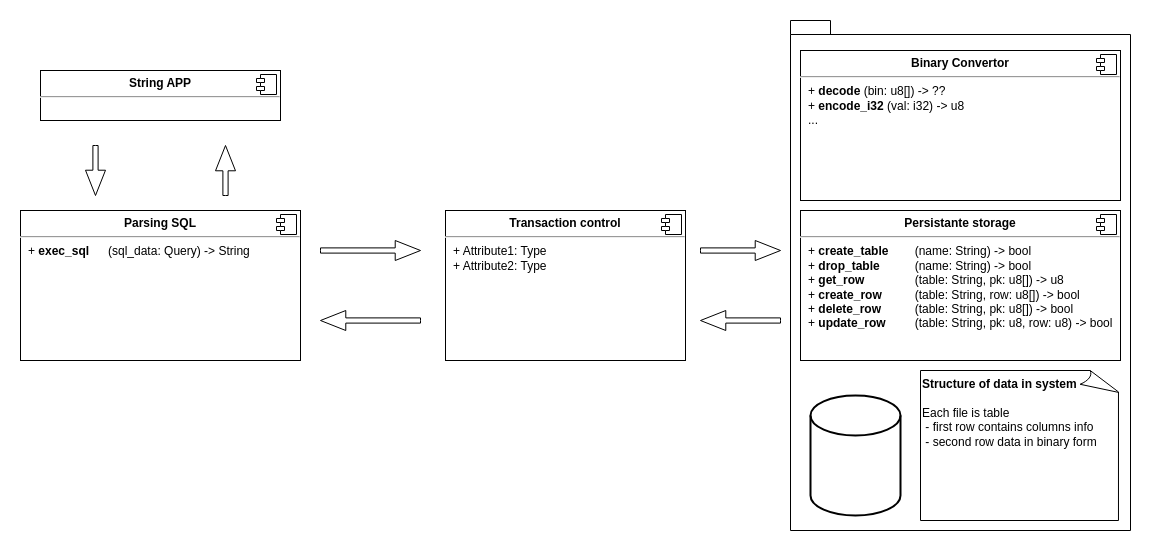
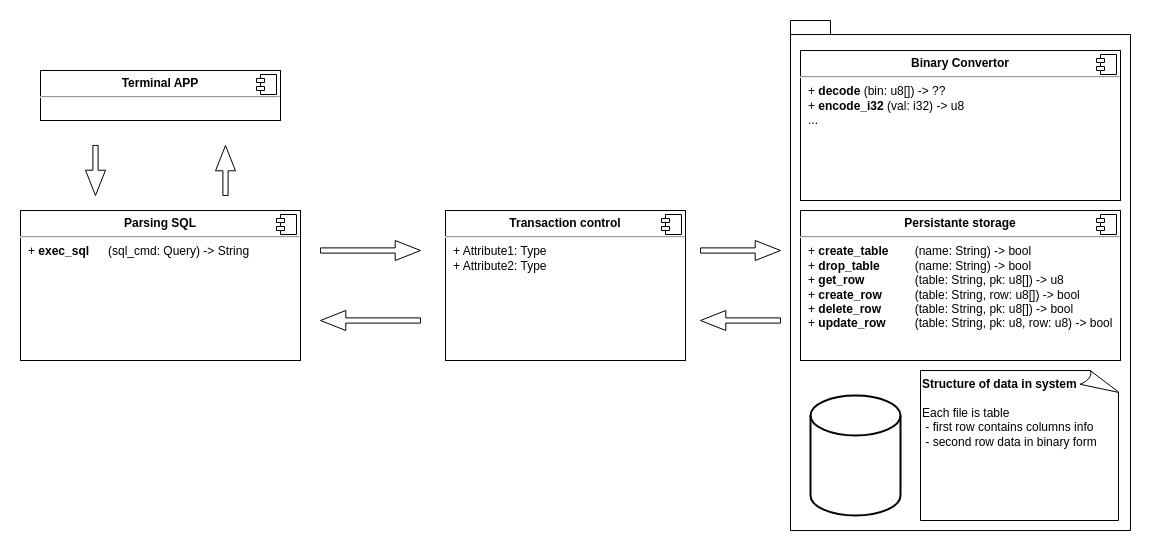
(71, 71) -> (76, 71)
(139, 211) -> (136, 211)
